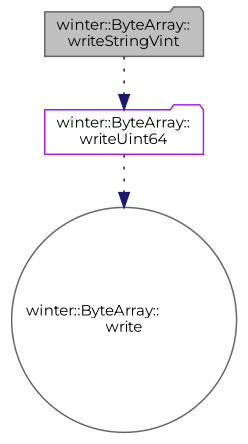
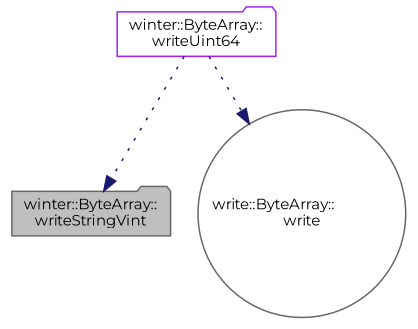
(124, 75) -> (148, 117)
(124, 320) -> (302, 214)
